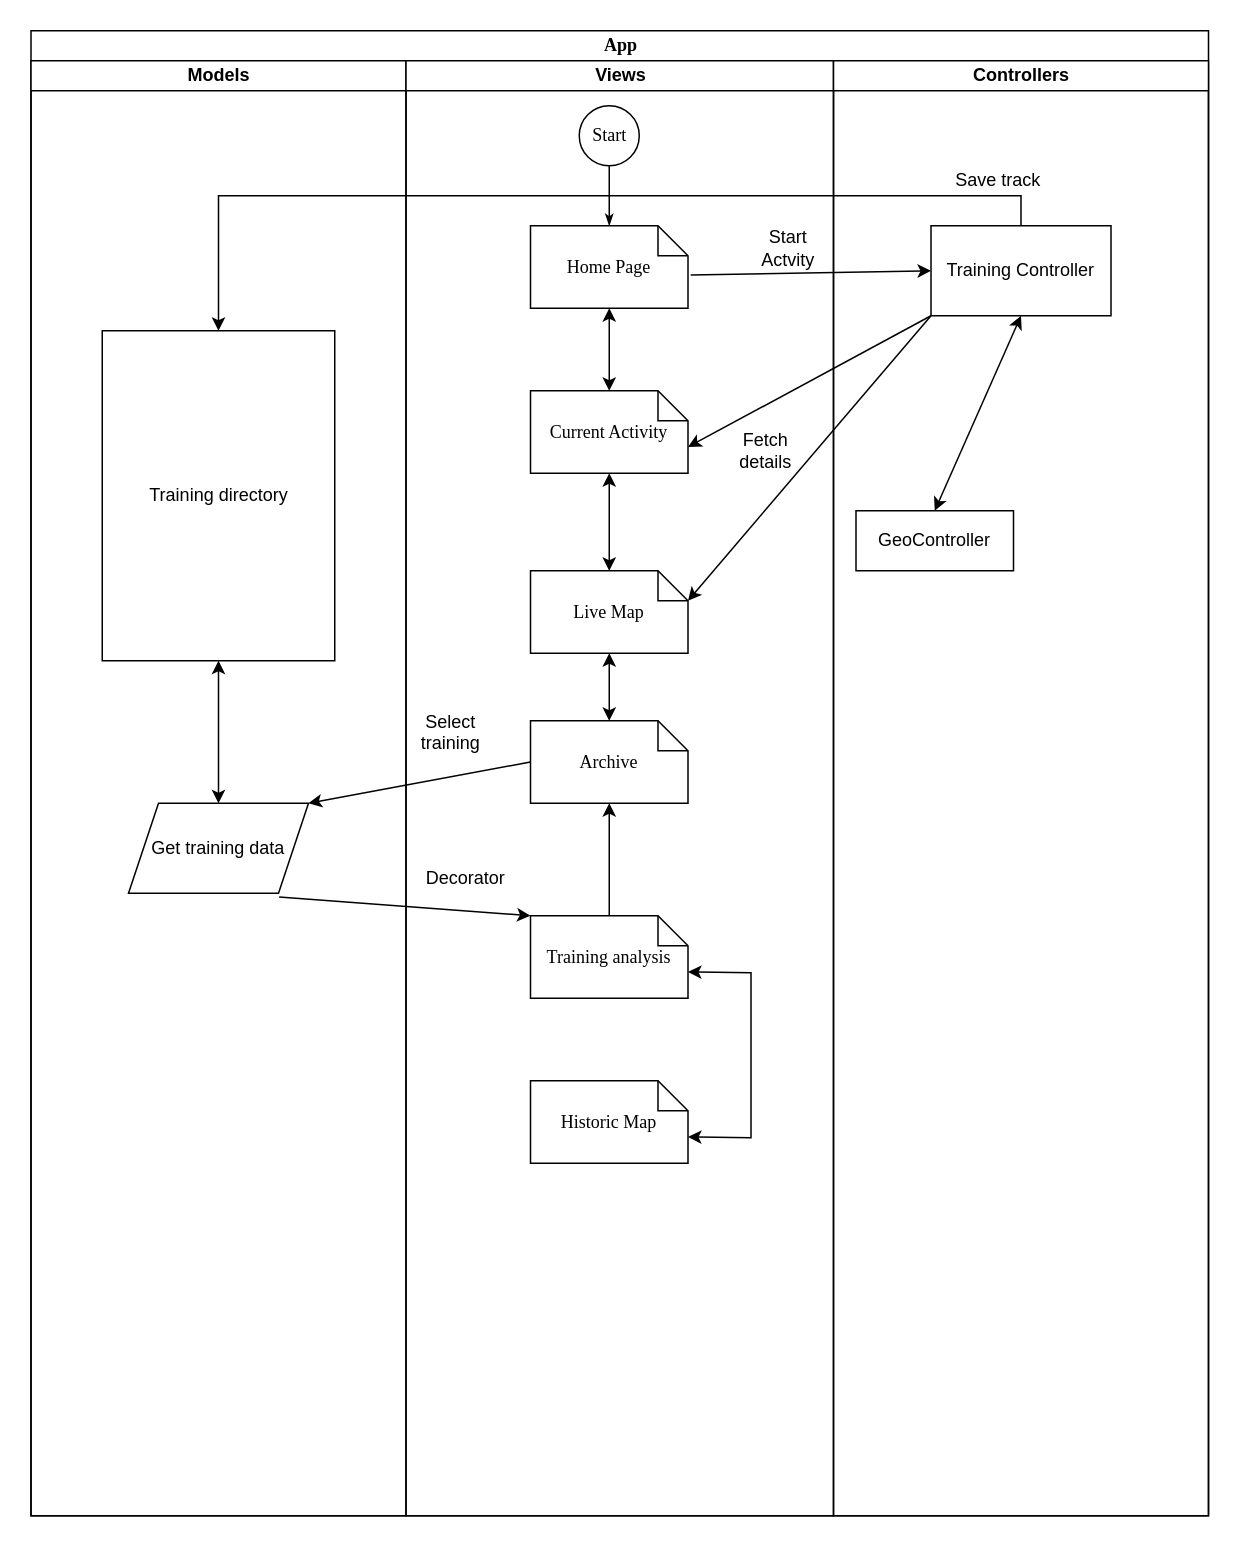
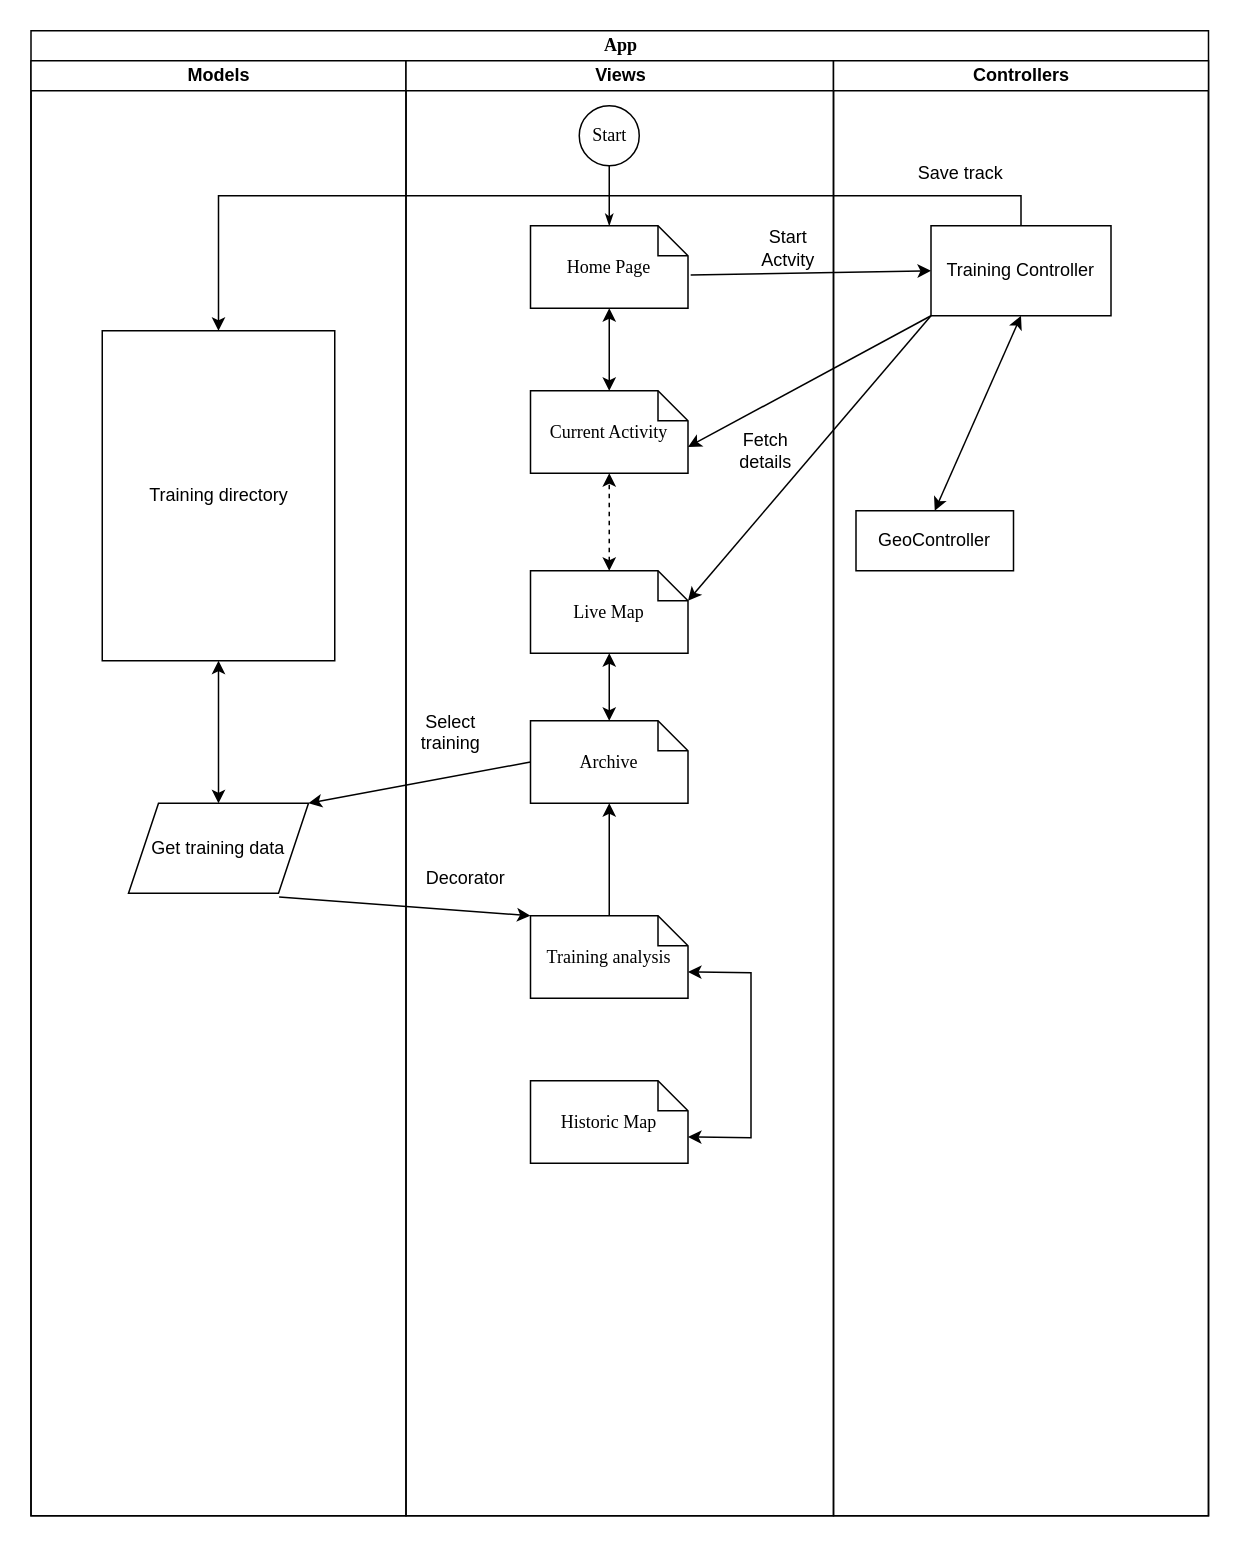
(998, 181) -> (961, 173)
(609, 521) -> (609, 521)
